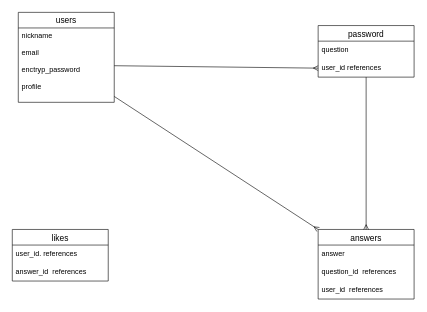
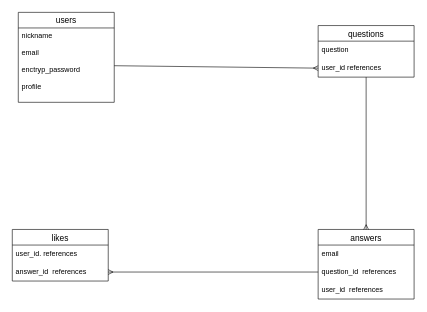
(366, 34) -> (366, 34)
(217, 163) -> none
(334, 253) -> (330, 253)
none -> (112, 272)
